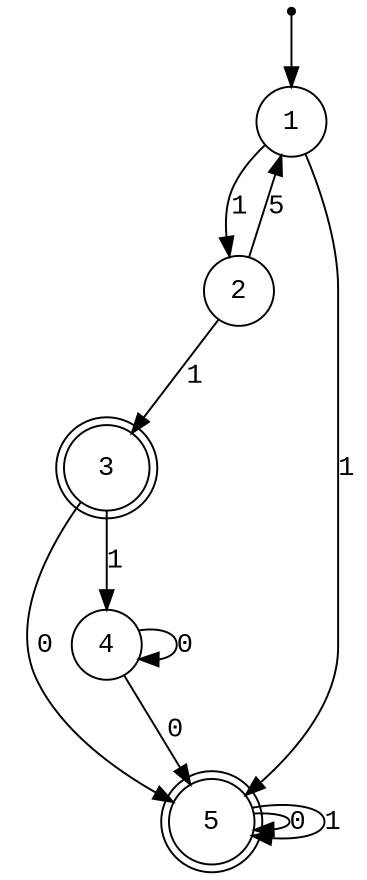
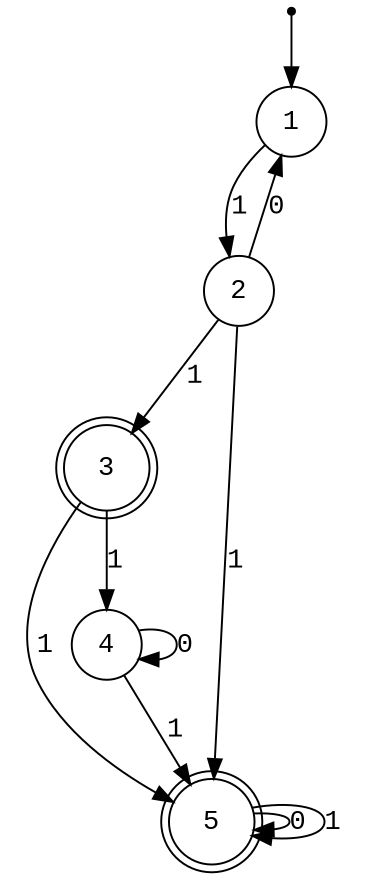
(277, 206) -> (277, 206)
(338, 478) -> (226, 543)
(45, 645) -> (45, 645)
(176, 729) -> (176, 729)
